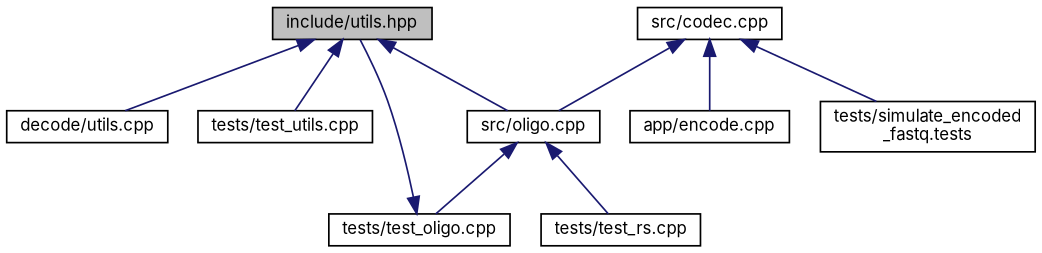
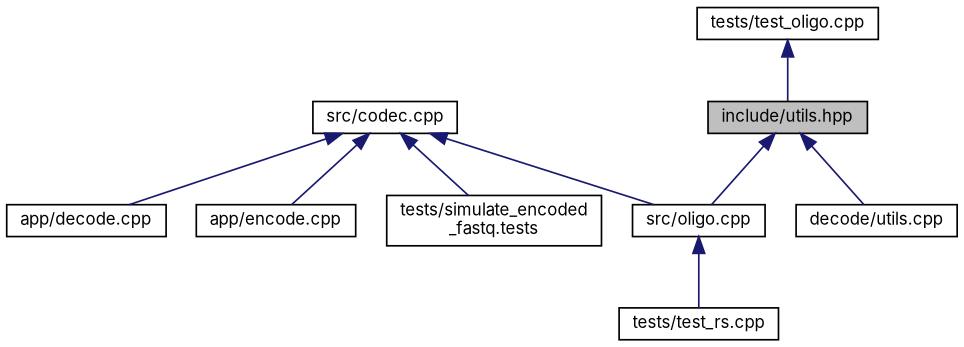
(285, 127) -> none
(470, 184) -> none
none -> (86, 221)
